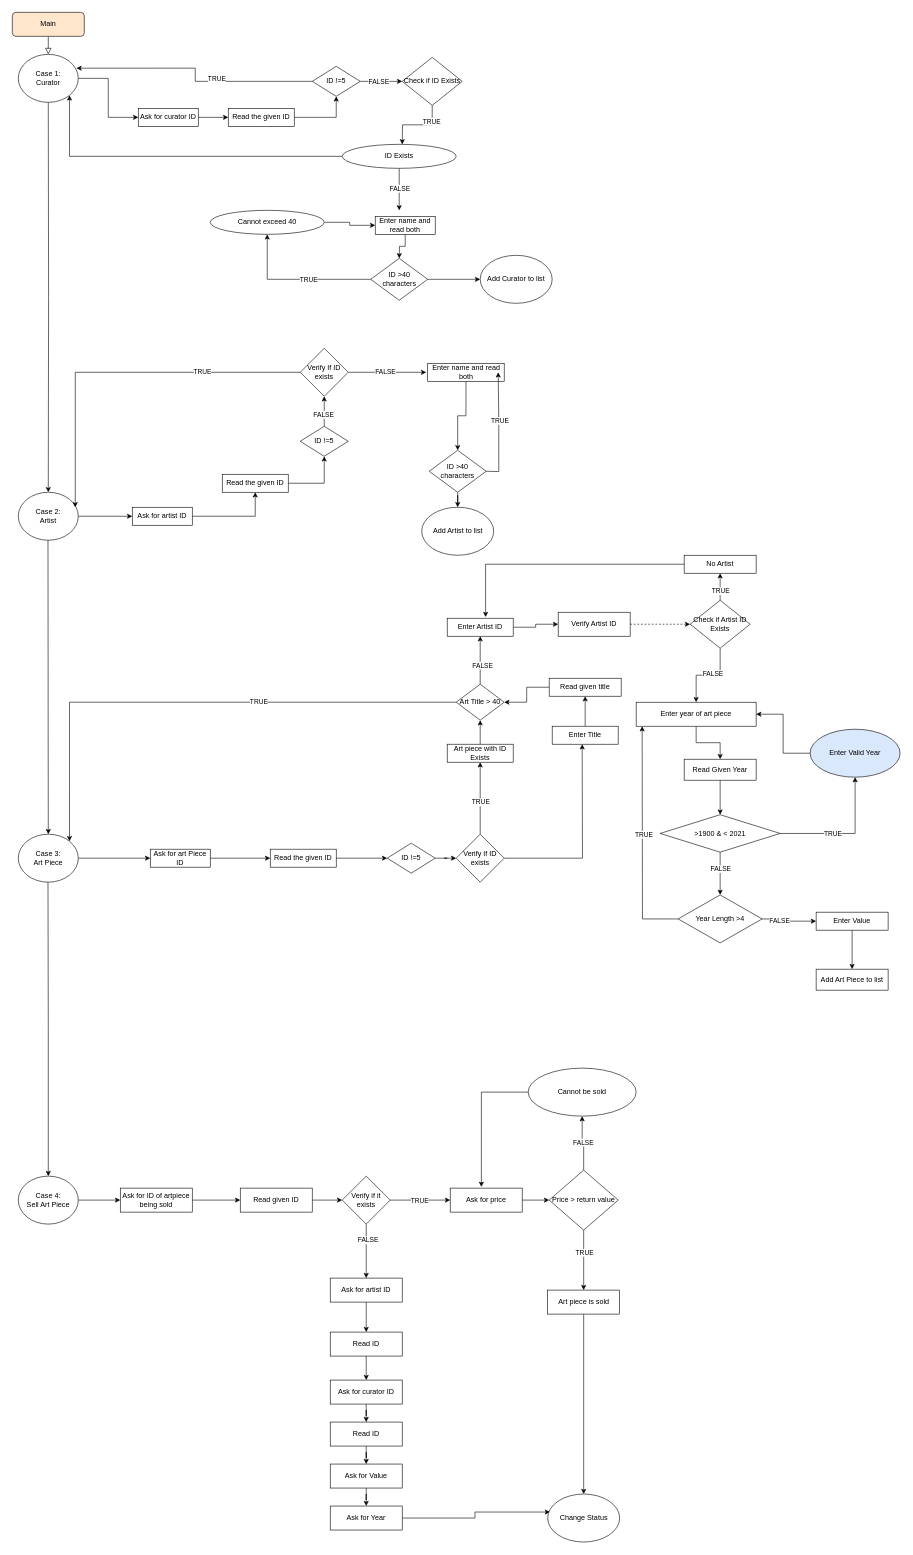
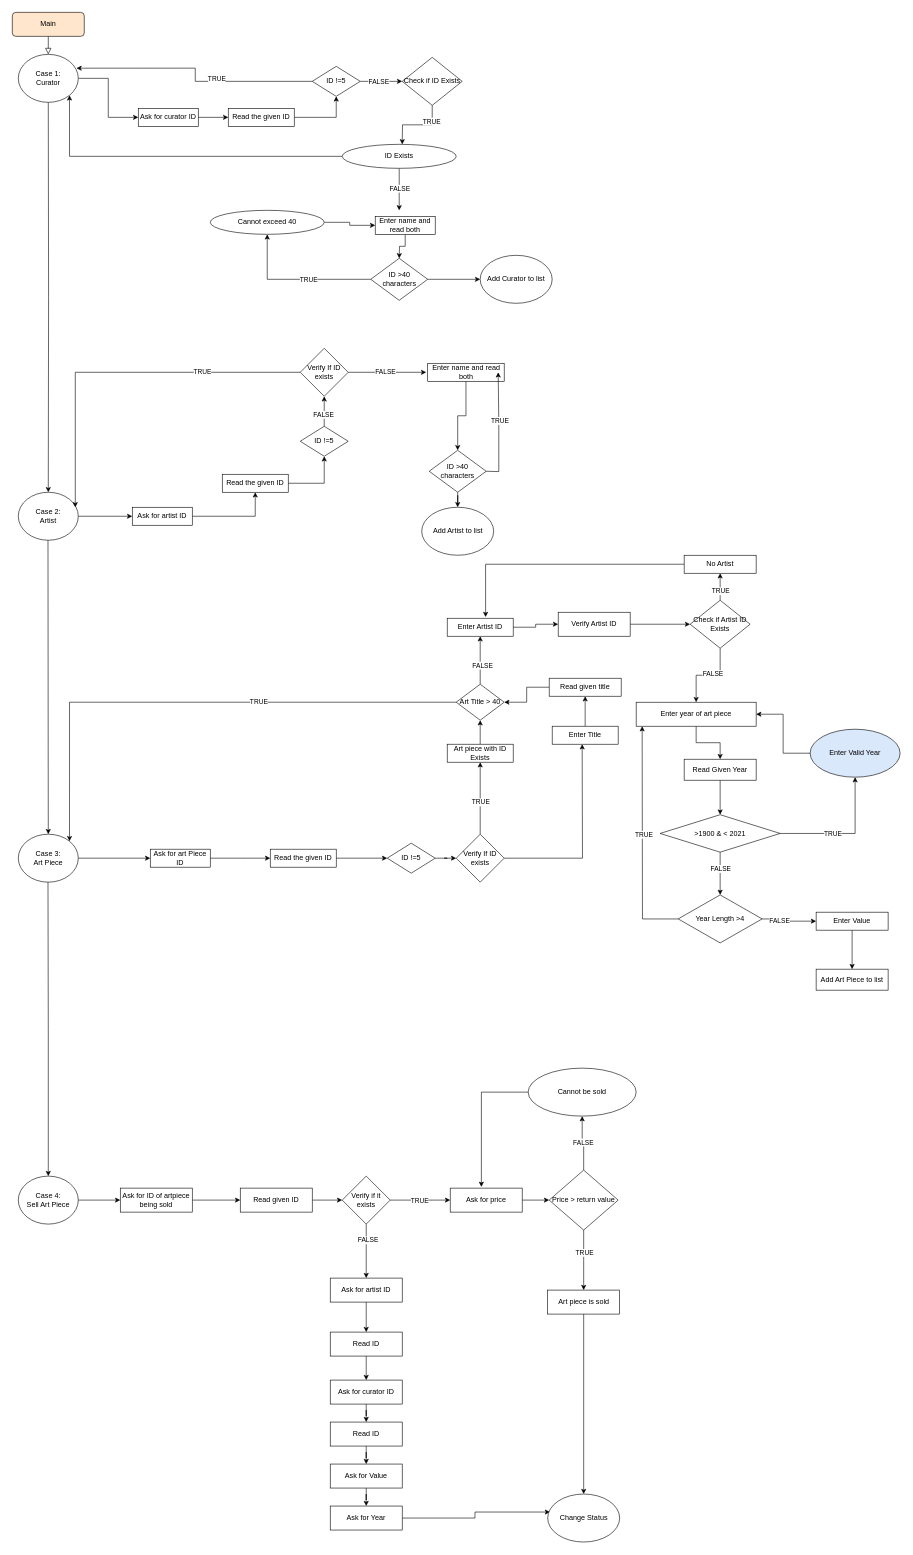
(657, 624) -> (657, 624)
